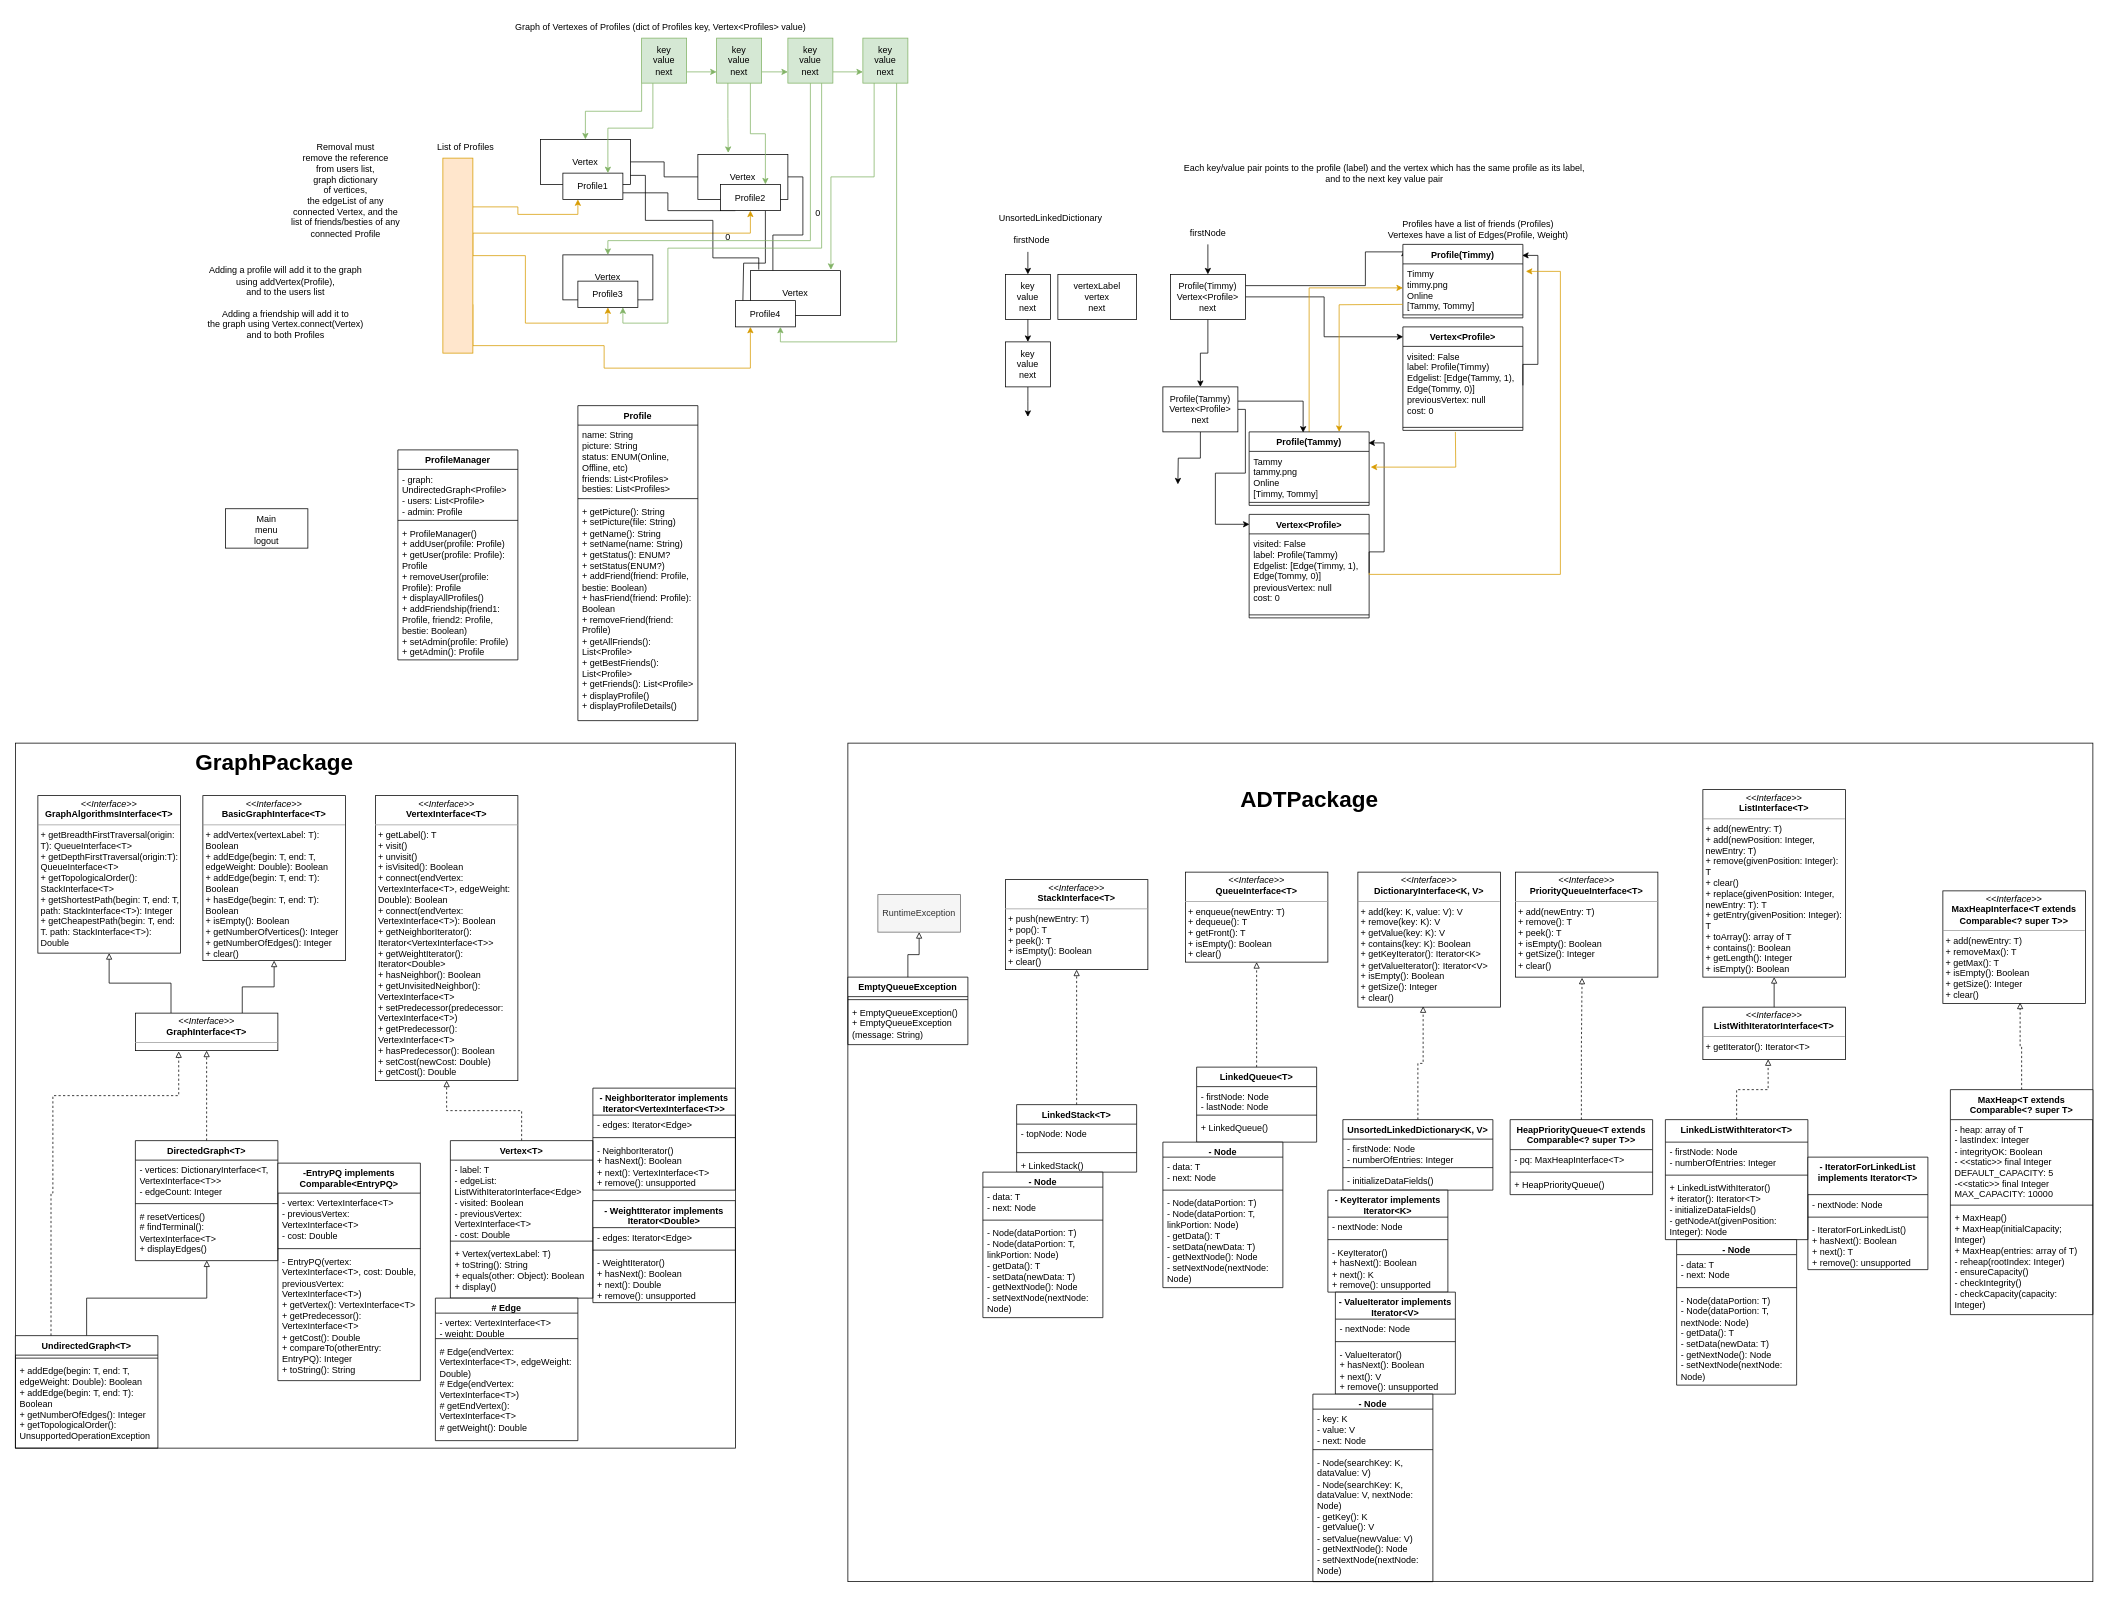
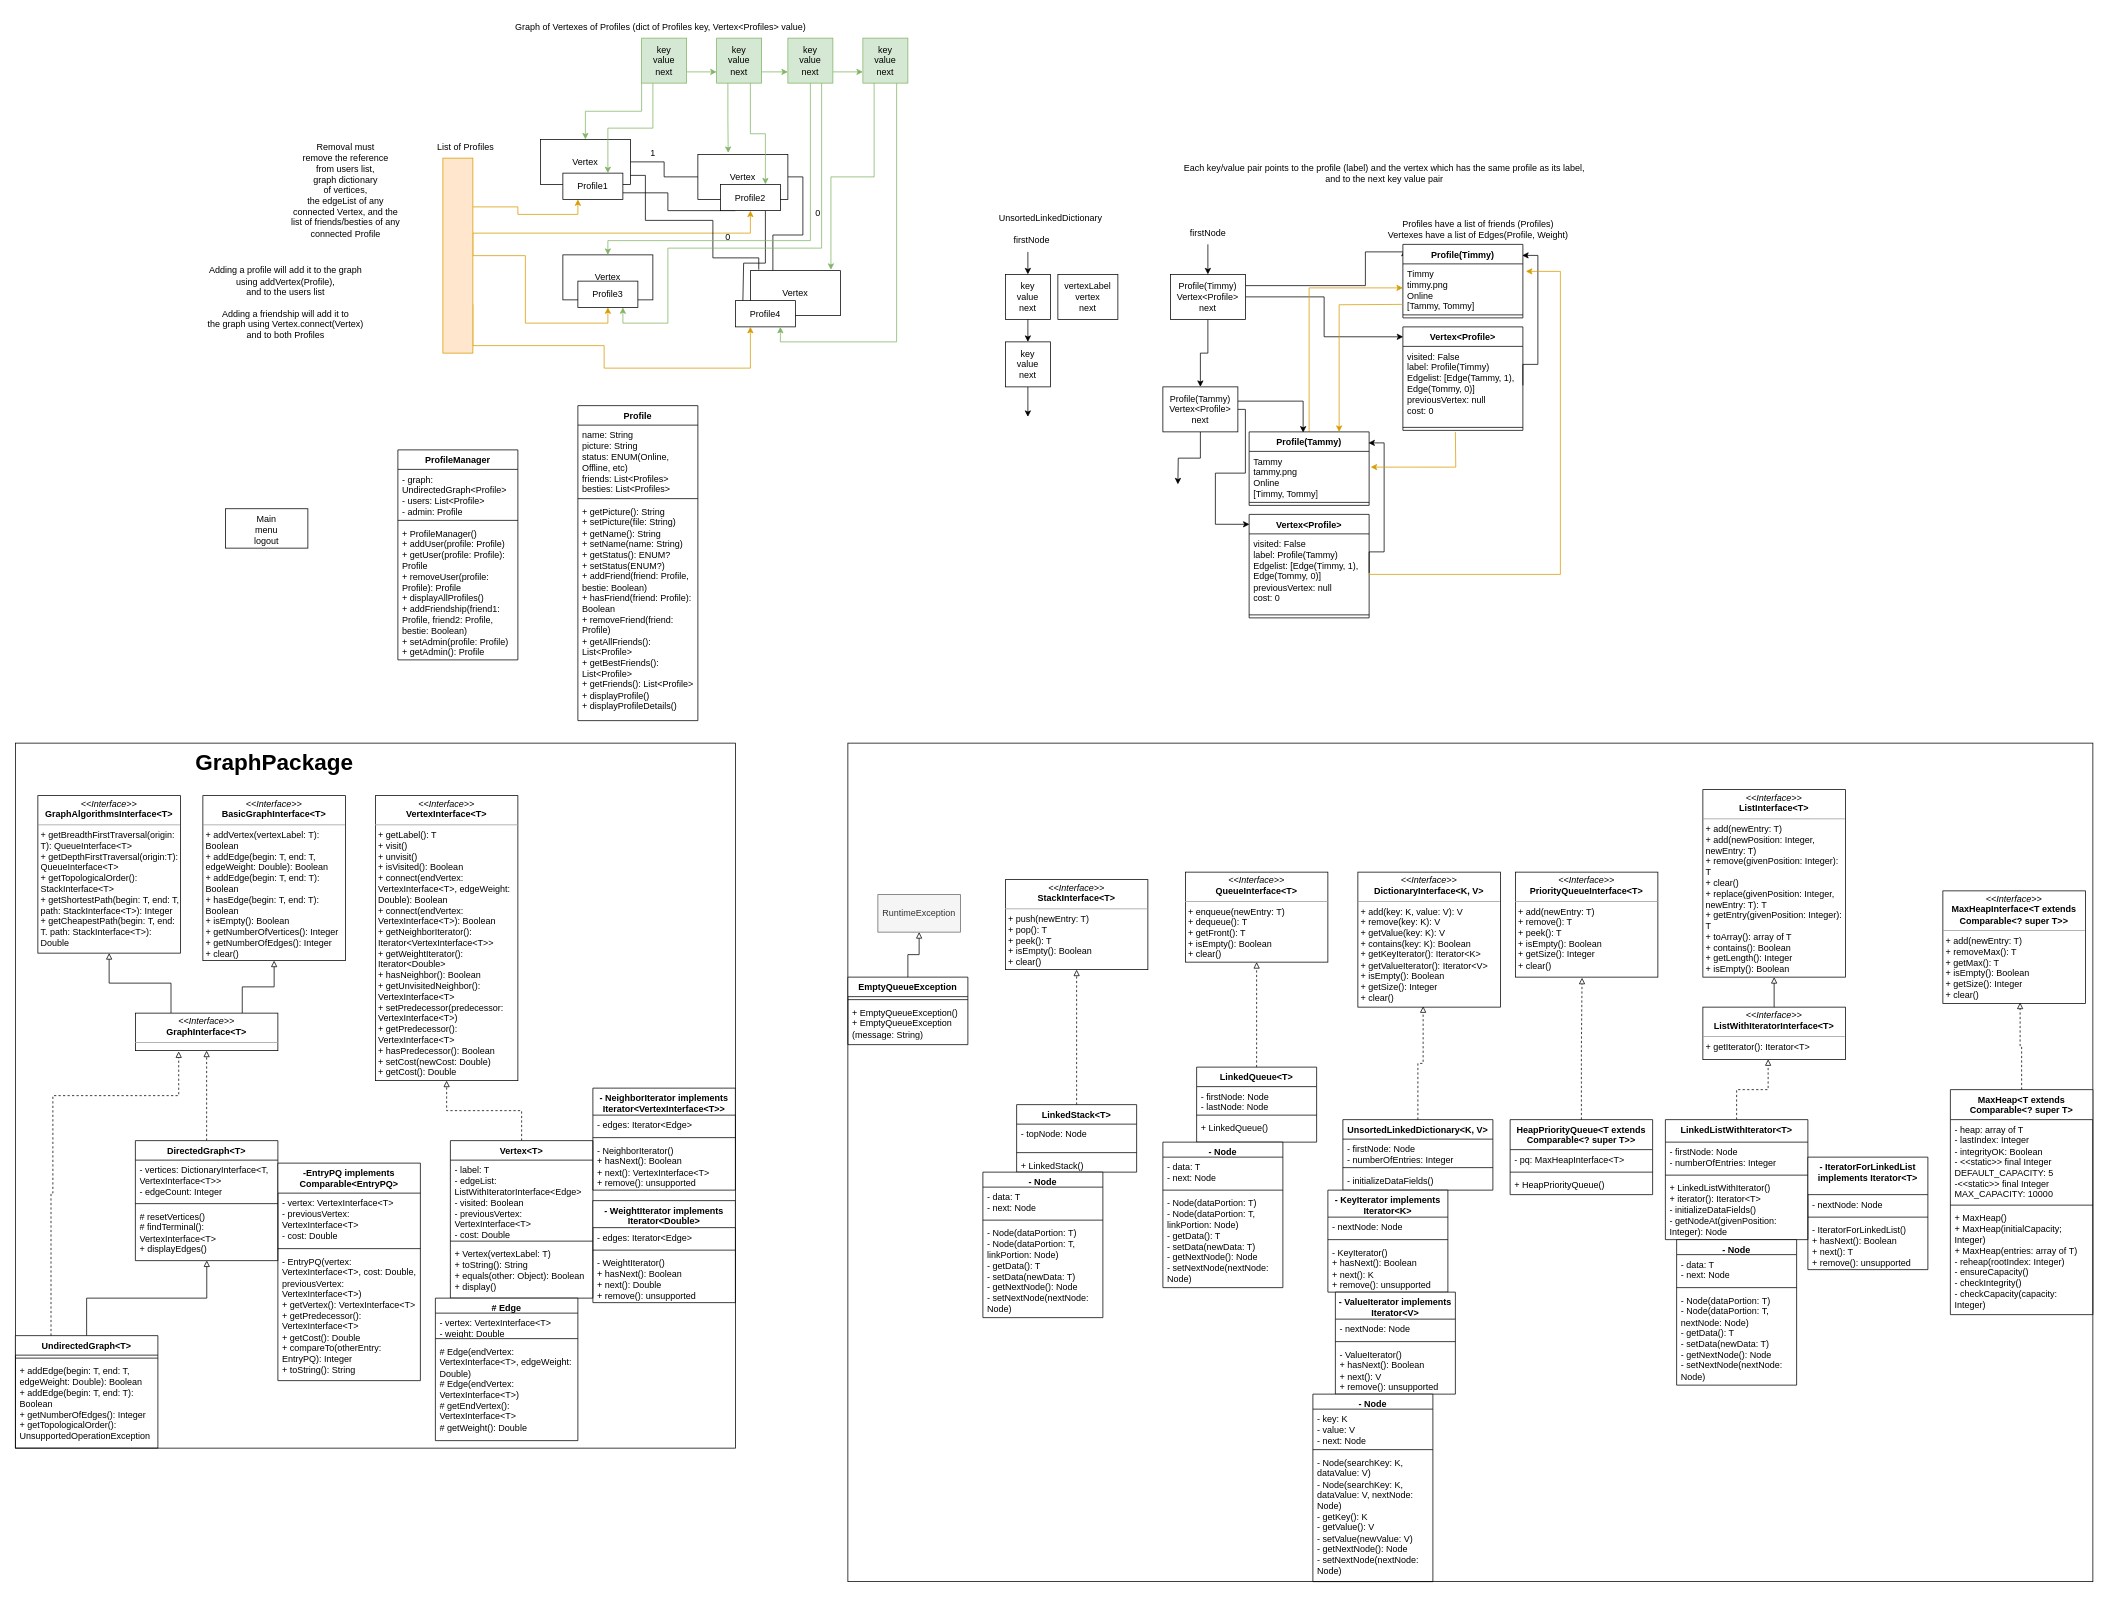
none -> (653, 153)
(1097, 297) -> (1088, 297)
(1309, 799) -> none
